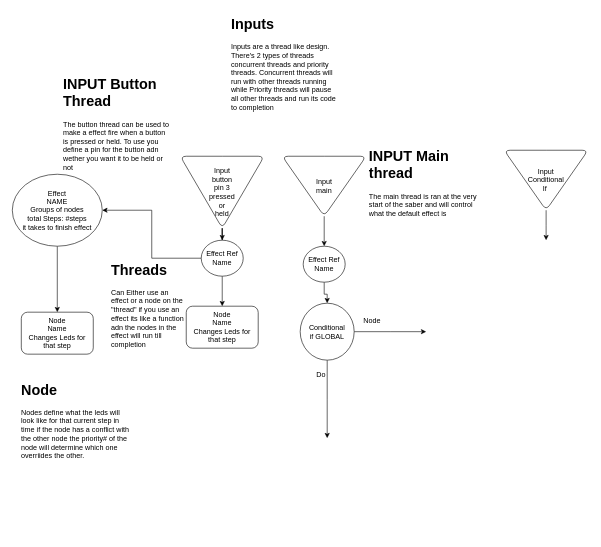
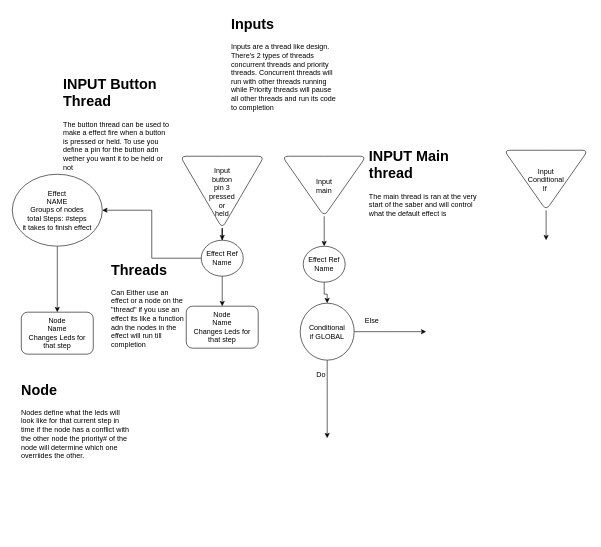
(372, 321) -> (372, 321)
